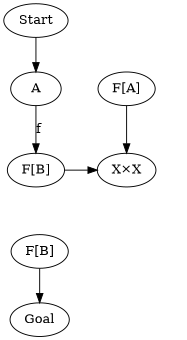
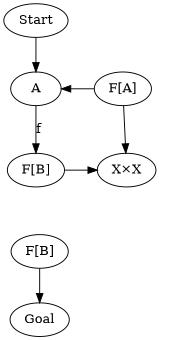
none -> (83, 89)
